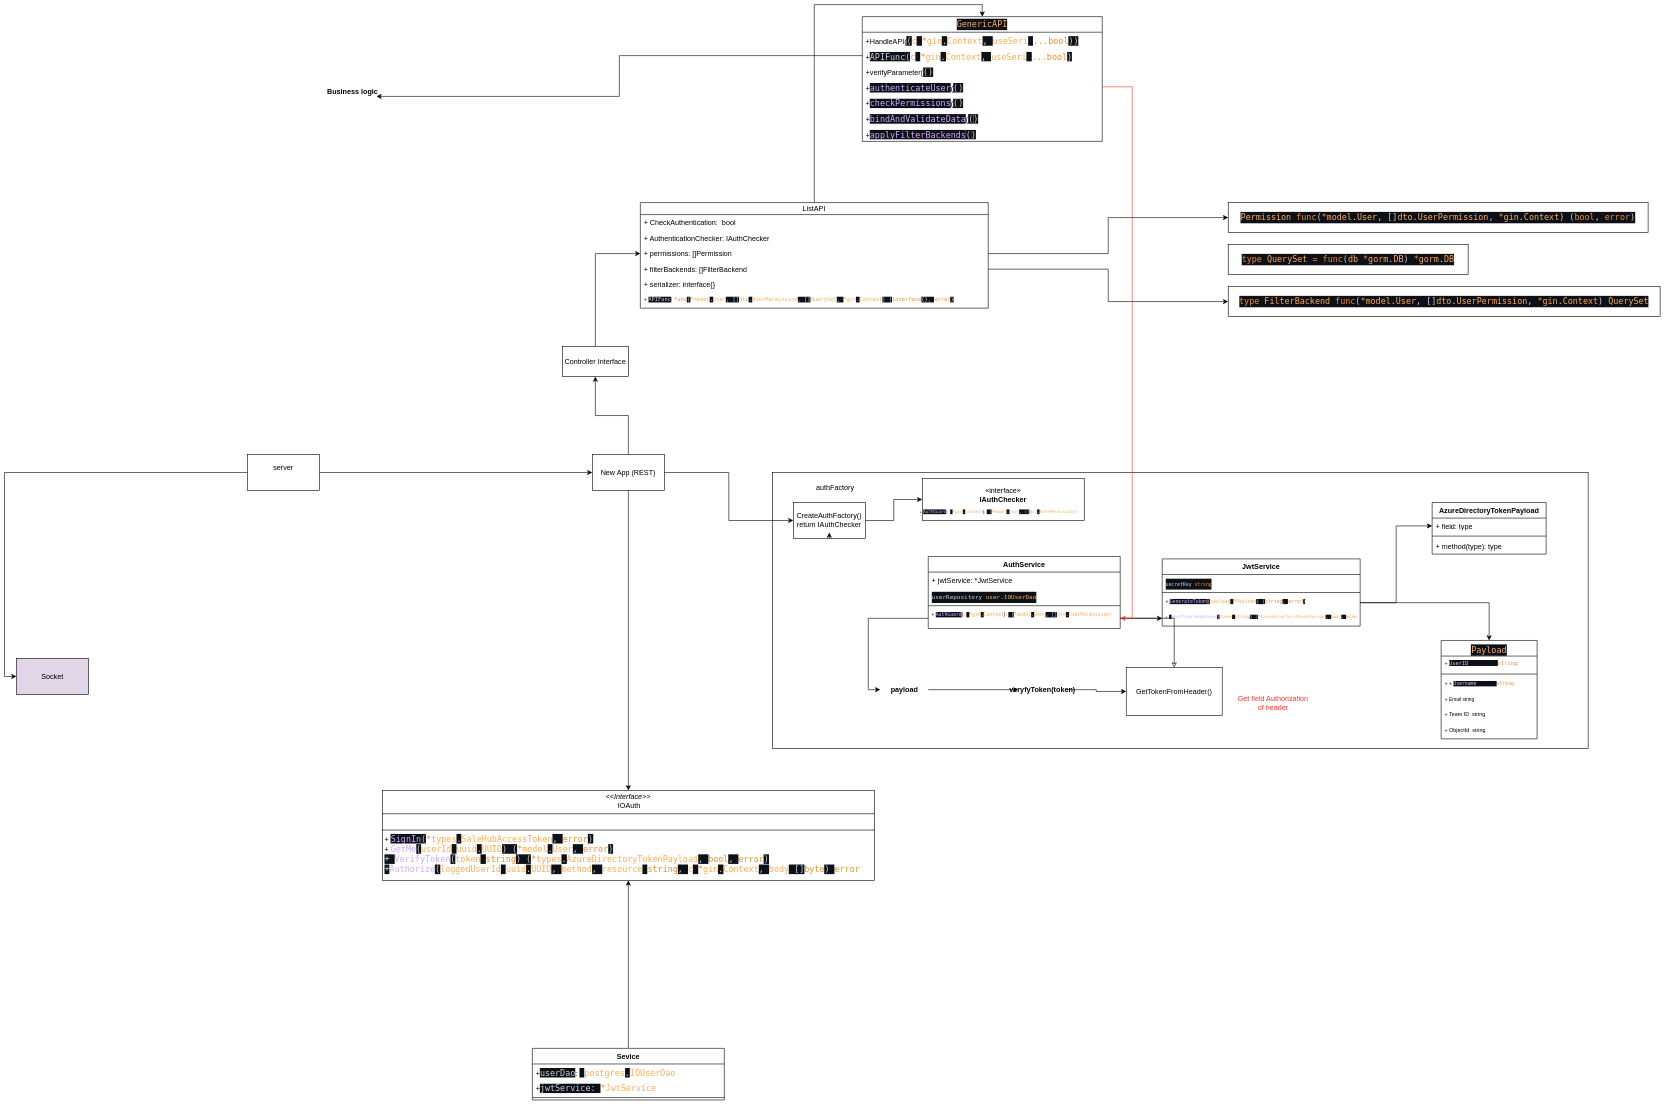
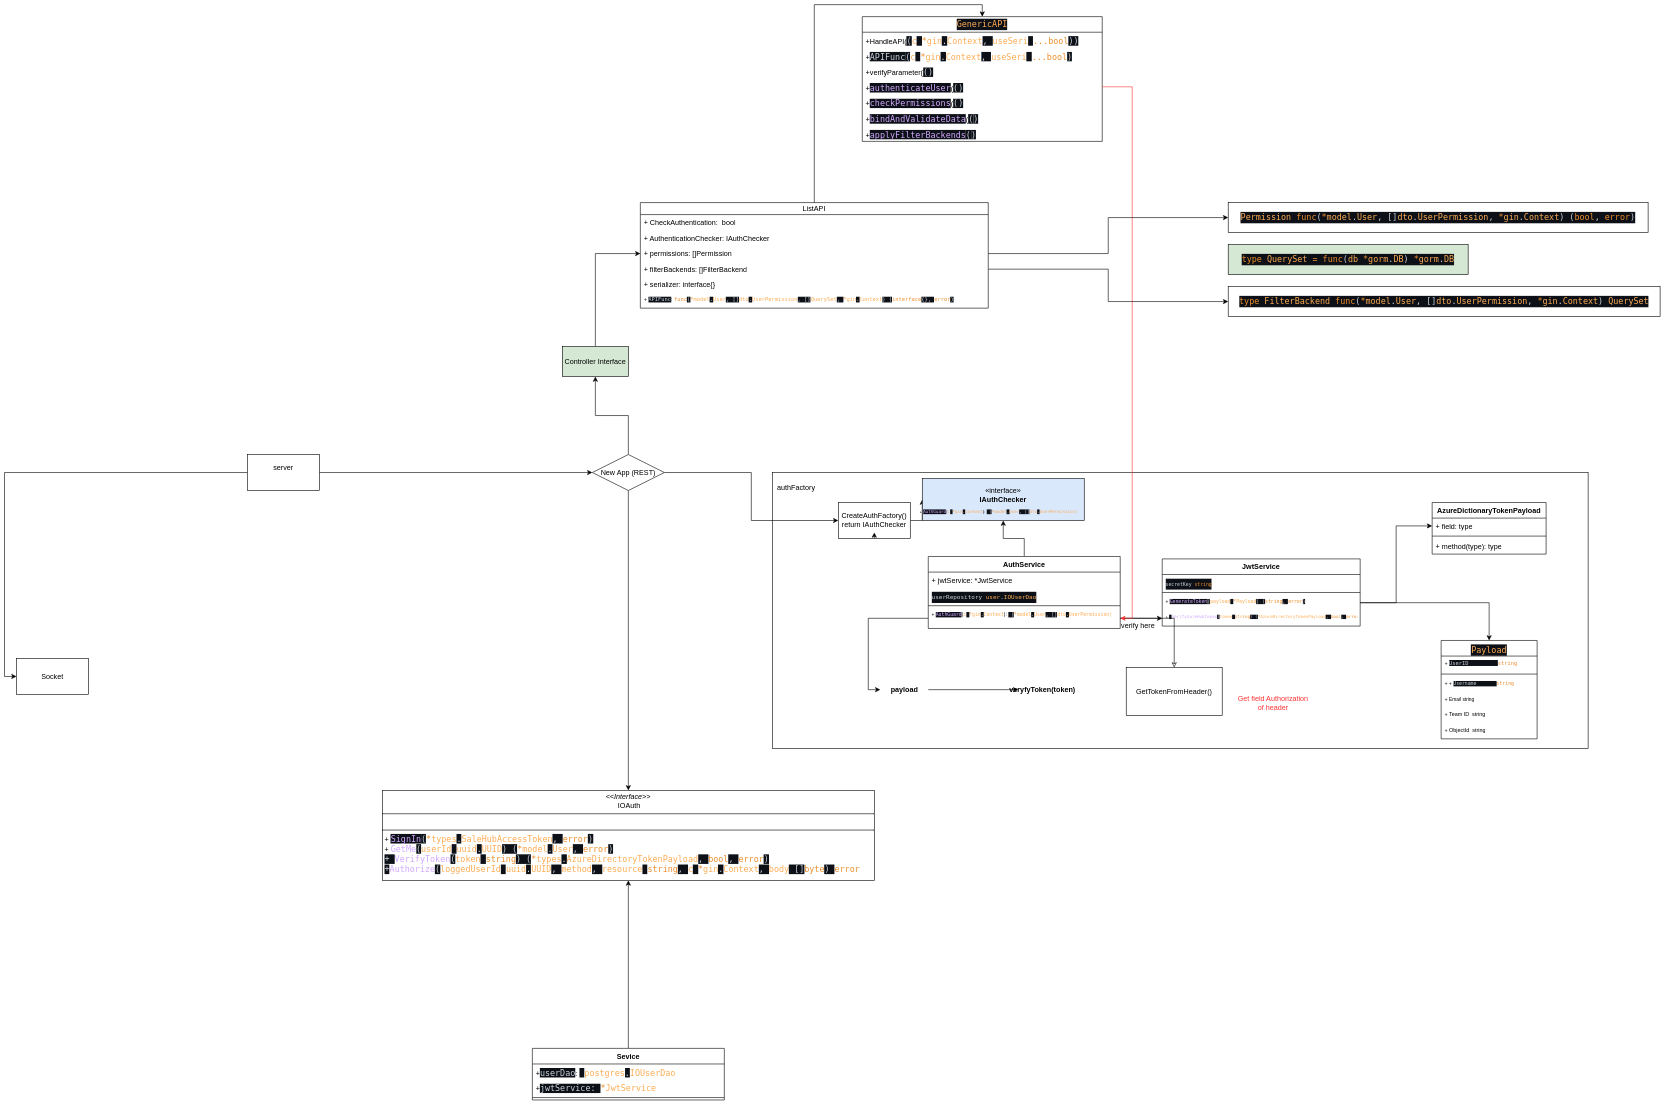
(620, 74) -> none
(353, 96) -> none
(1349, 260) -> (1349, 260)
(596, 362) -> (596, 362)
(629, 473) -> (629, 473)
(836, 488) -> (797, 488)
(1004, 500) -> (1004, 500)
(1490, 511) -> (1490, 511)
(830, 521) -> (875, 521)
none -> (1014, 539)
none -> (1139, 626)
(53, 677) -> (53, 677)
(1098, 692) -> none
